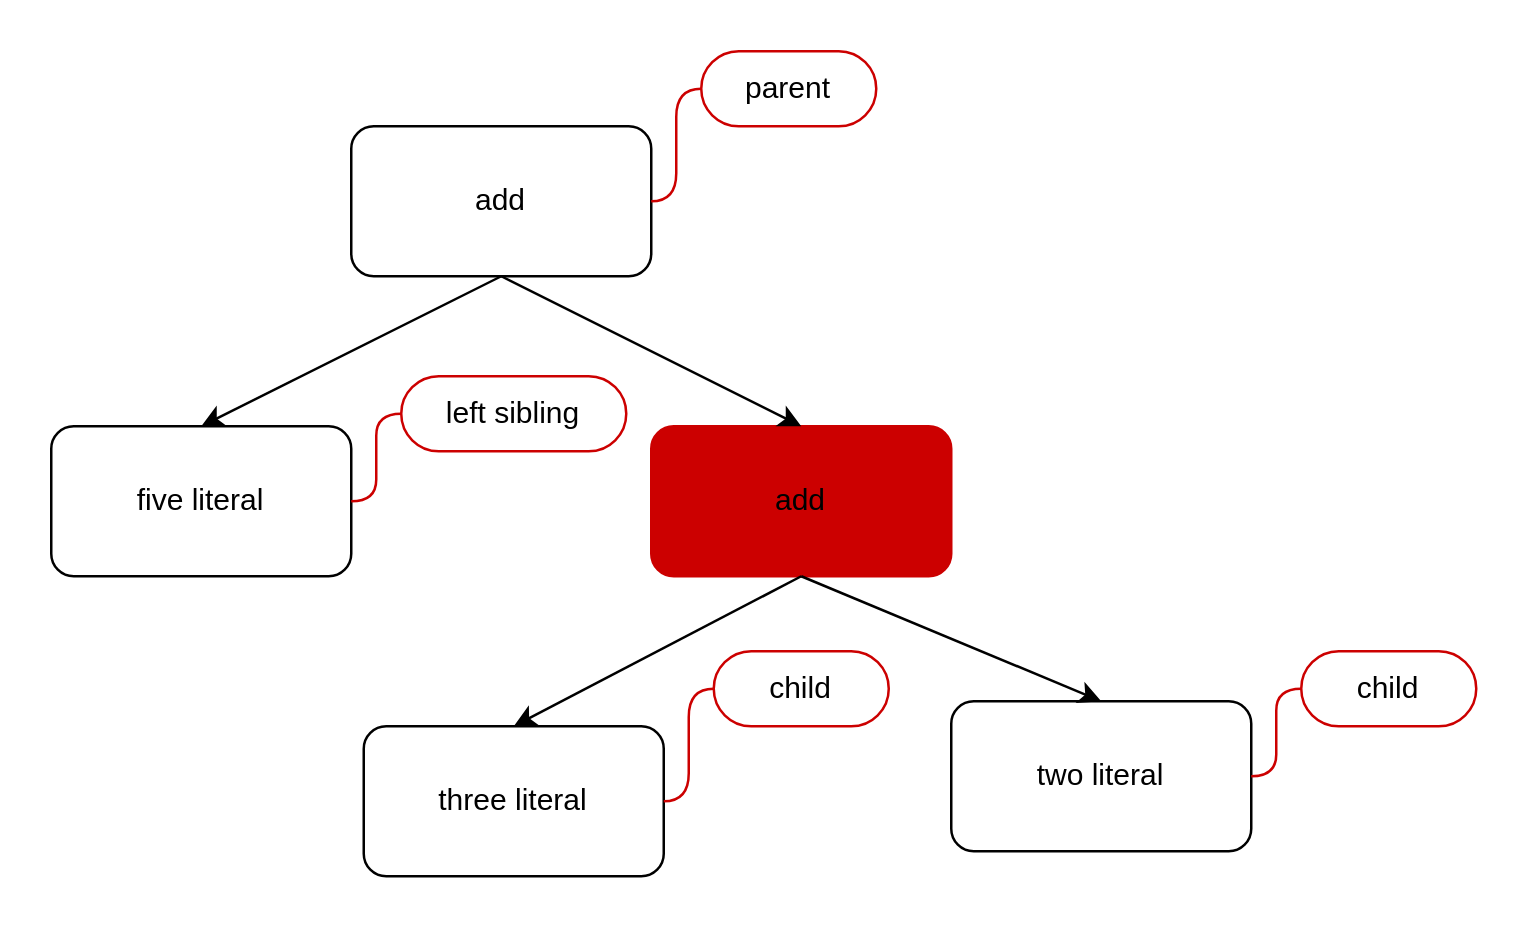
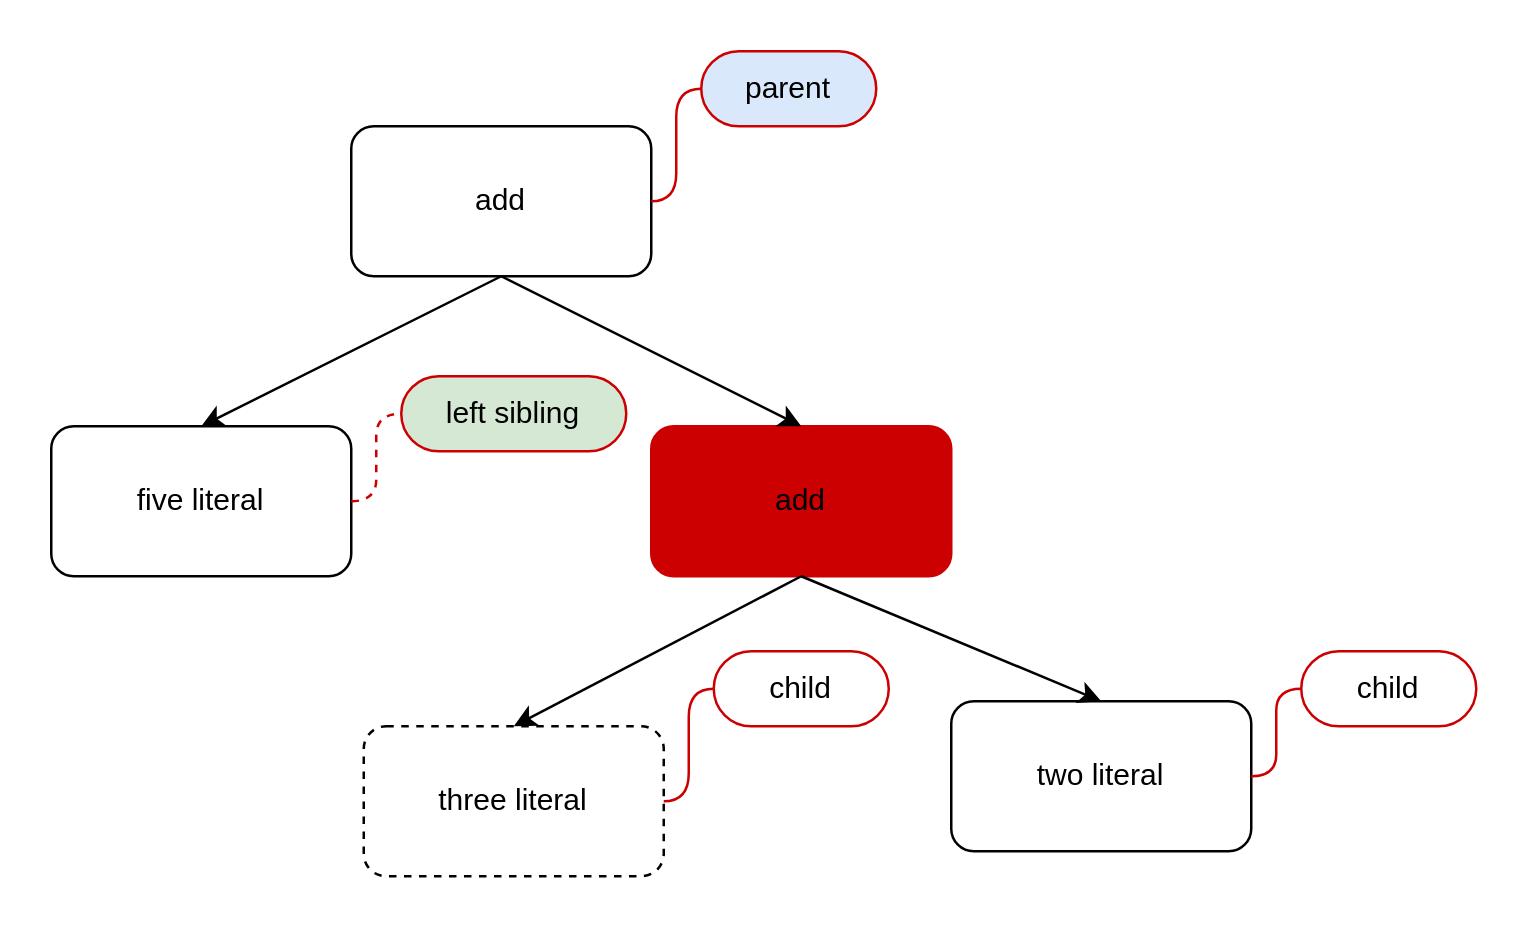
(789, 89) -> (789, 89)
(514, 414) -> (514, 414)
(376, 455) -> (376, 455)
(514, 801) -> (514, 801)
